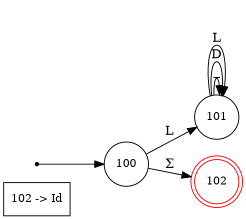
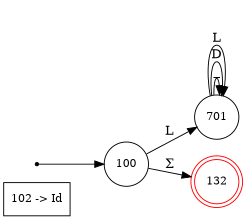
(217, 117) -> (217, 117)
(217, 182) -> (217, 182)
